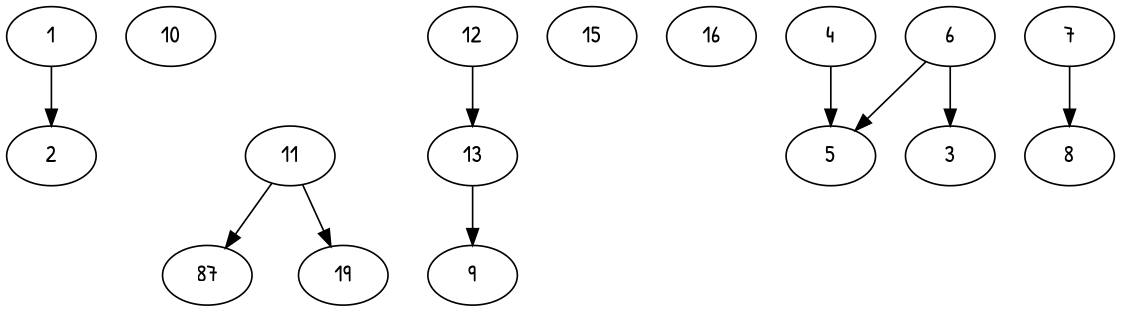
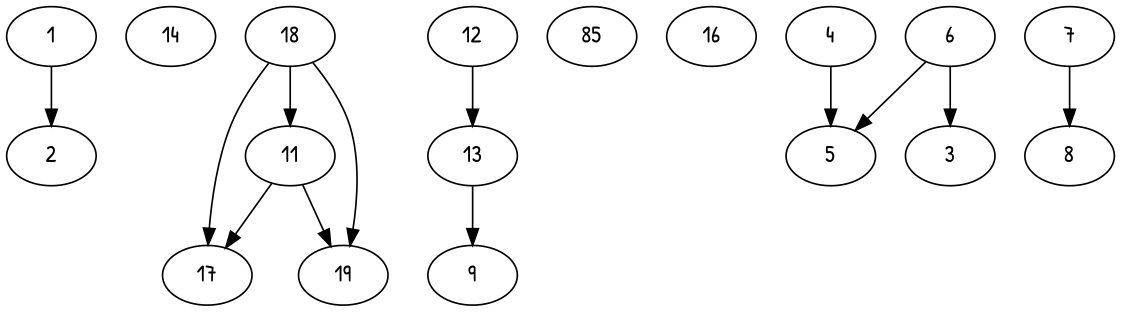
(171, 36) -> (171, 36)
none -> (290, 36)
(592, 36) -> (592, 36)
(207, 275) -> (207, 275)
